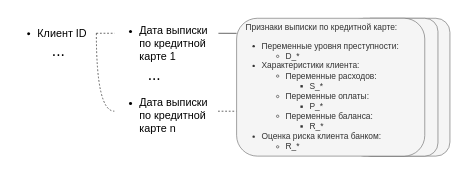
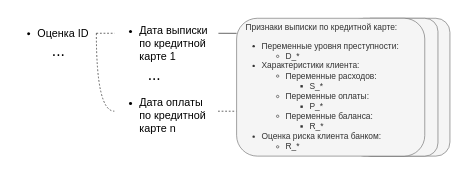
(39, 33) -> (39, 33)
(165, 111) -> (165, 111)
